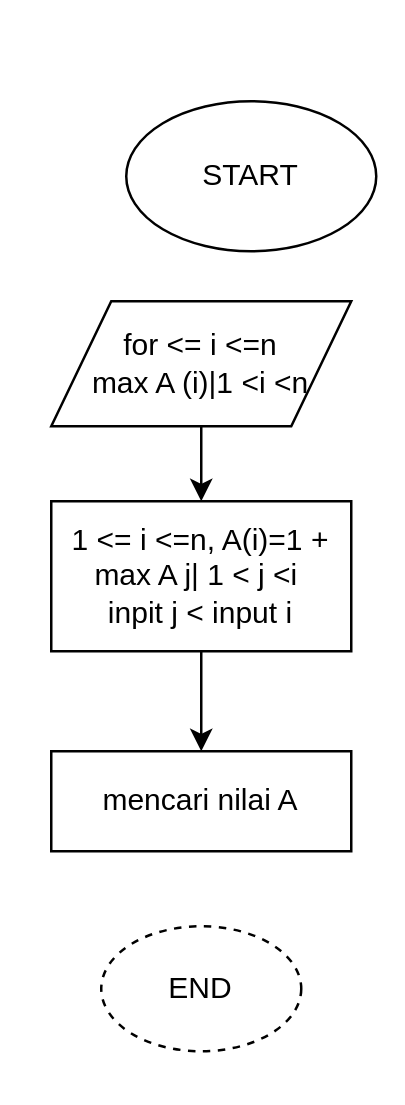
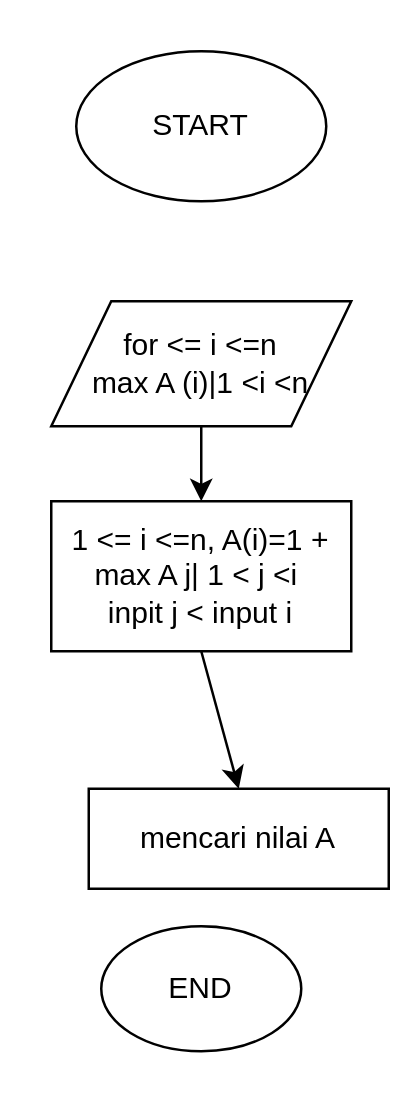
(251, 176) -> (201, 126)
(201, 801) -> (239, 839)
(201, 989) -> (201, 989)
